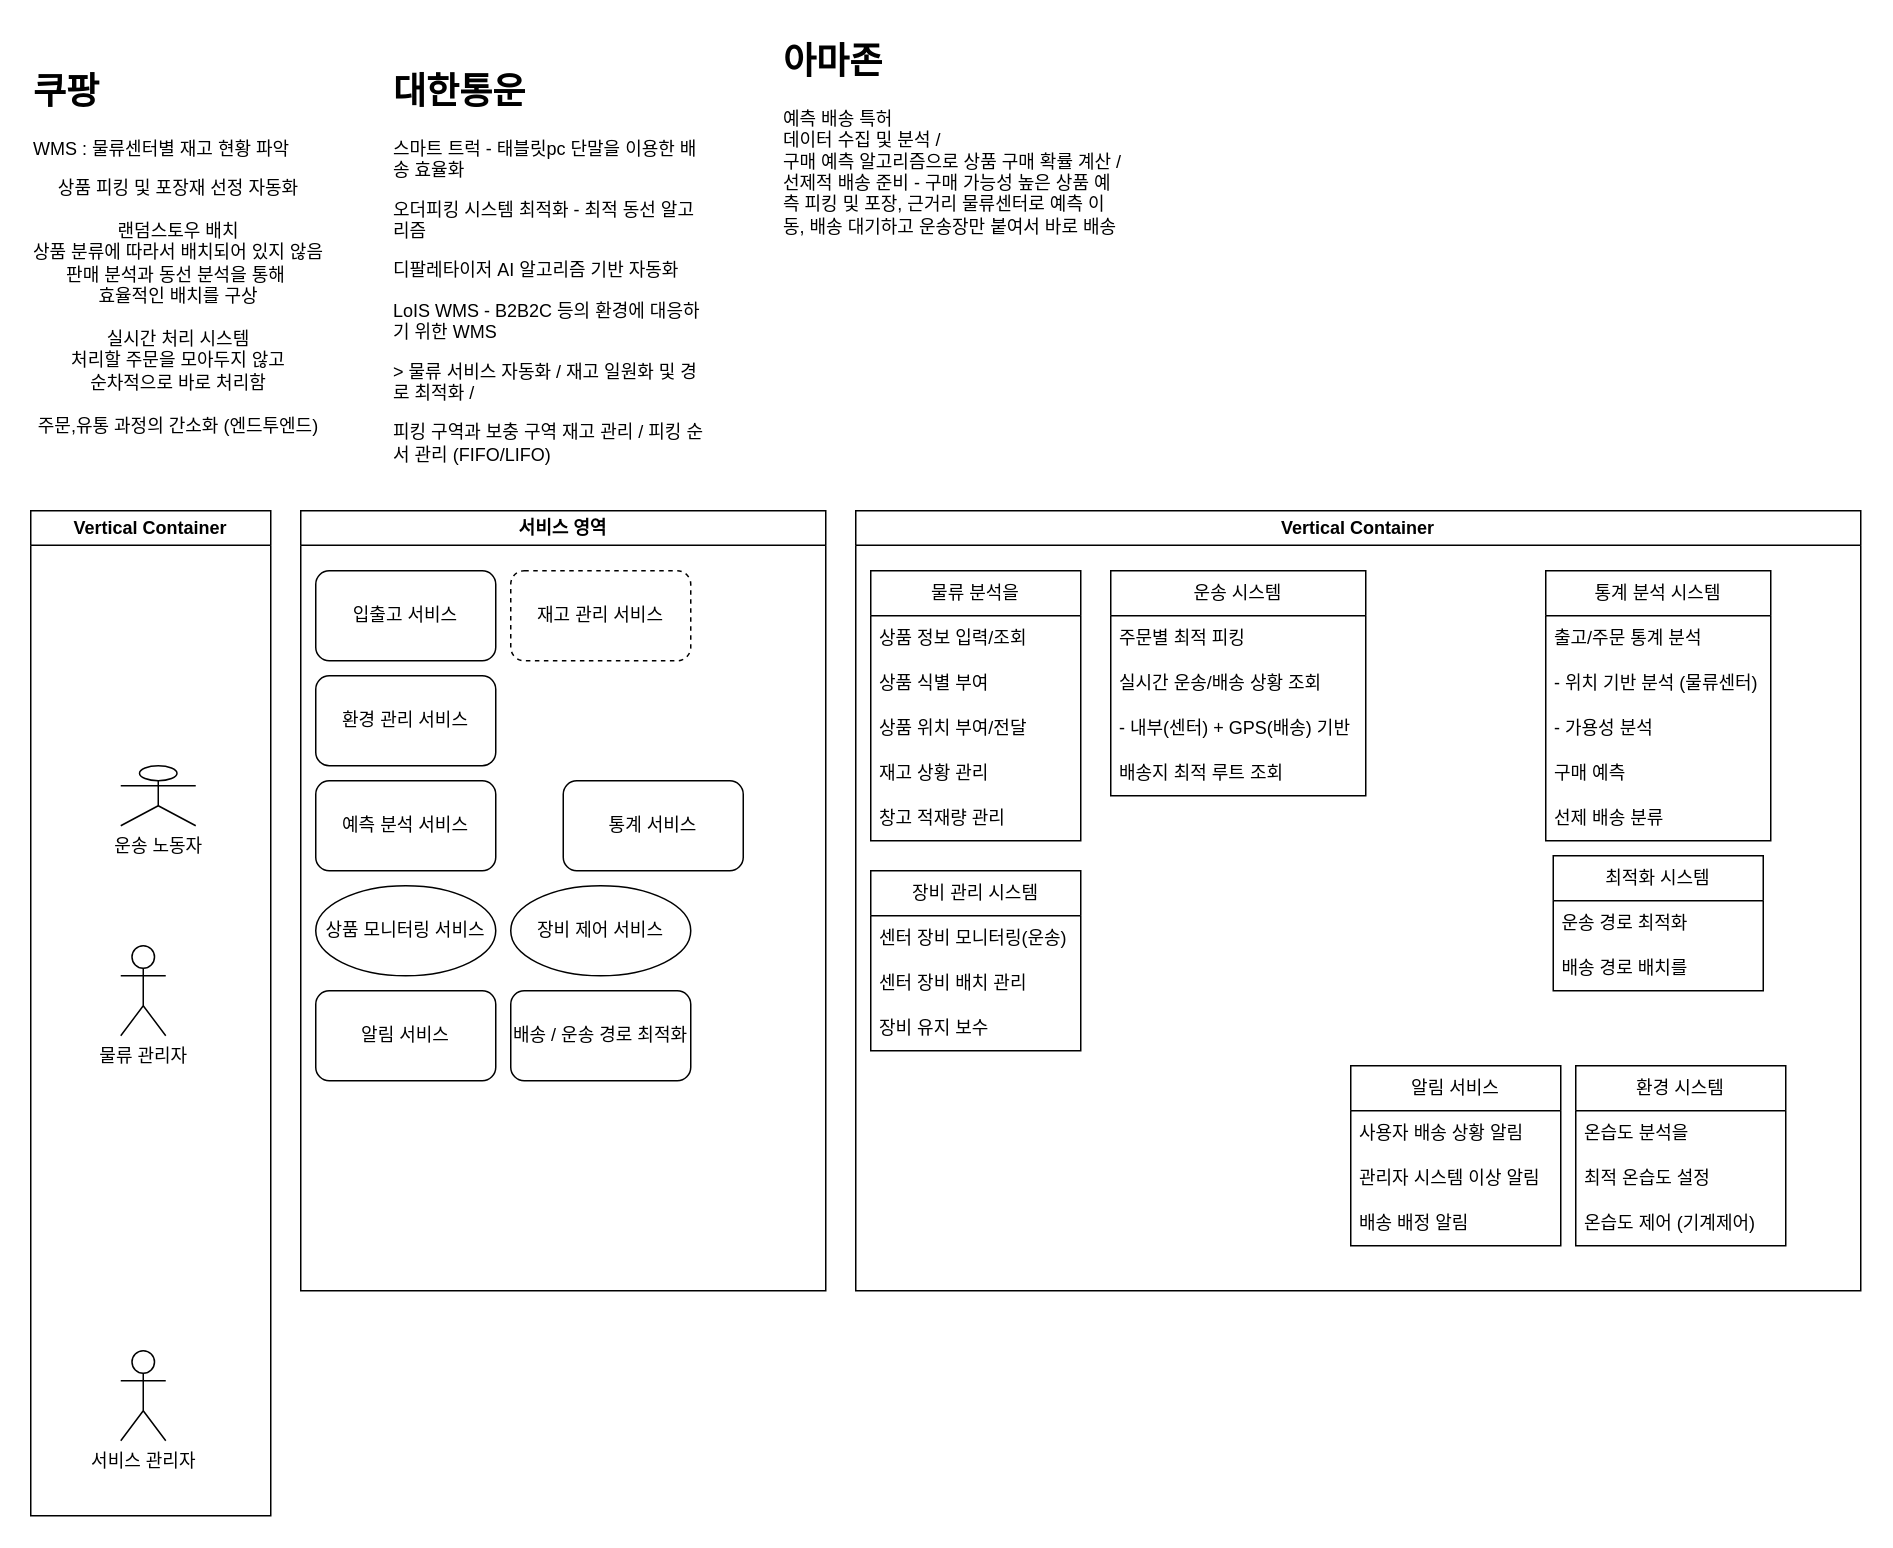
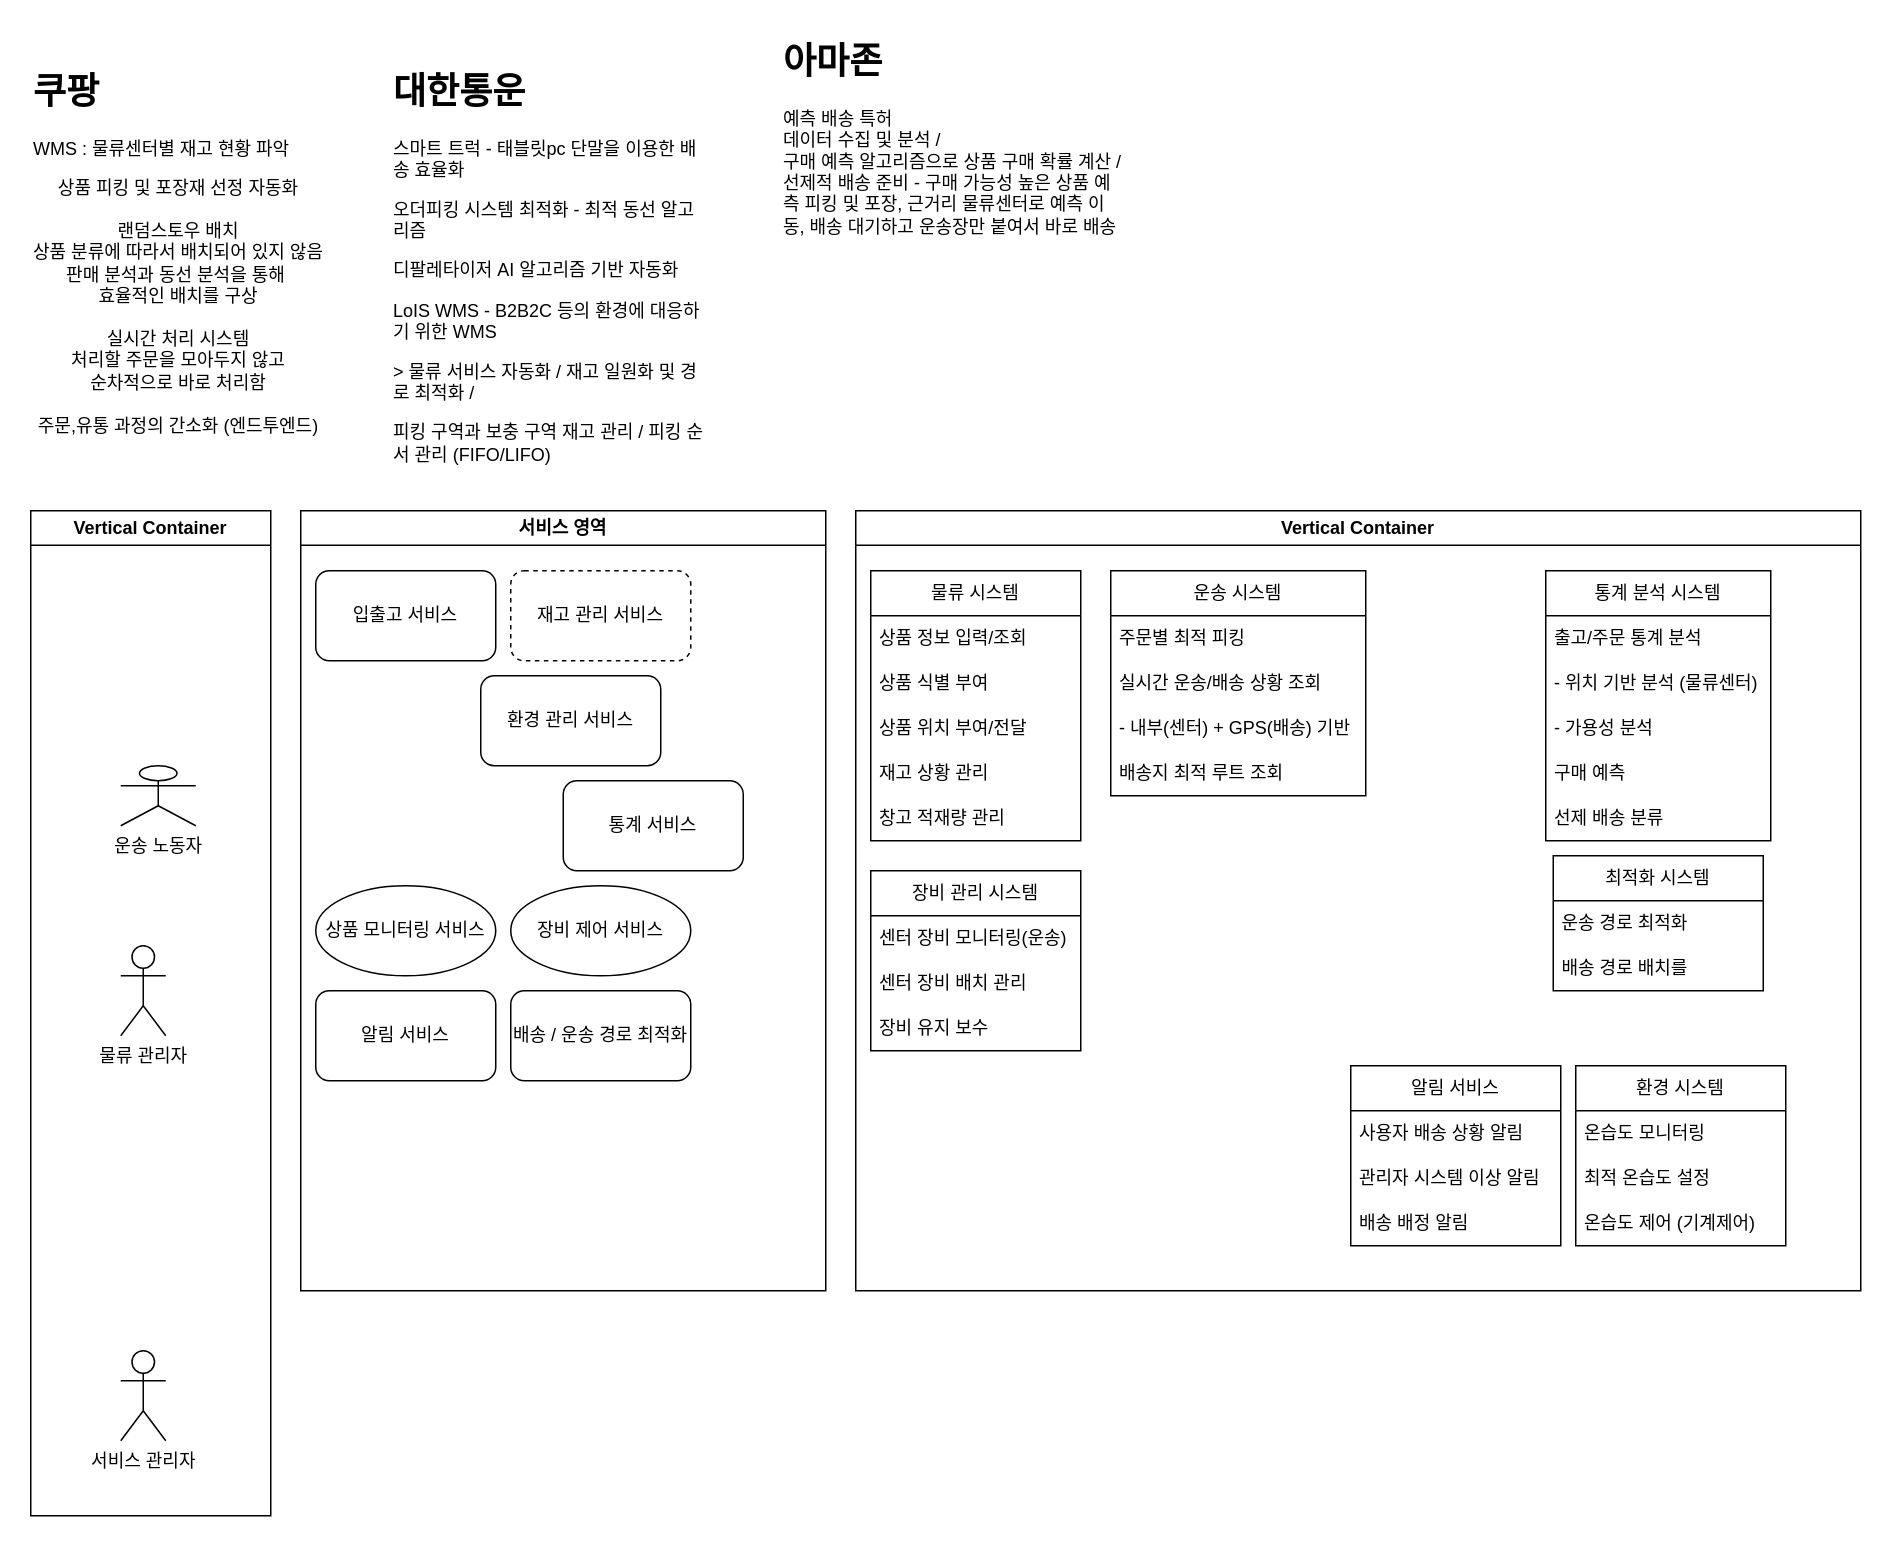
(976, 593) -> (976, 593)
(406, 721) -> (571, 721)
(406, 826) -> none
(1641, 1133) -> (1650, 1133)
